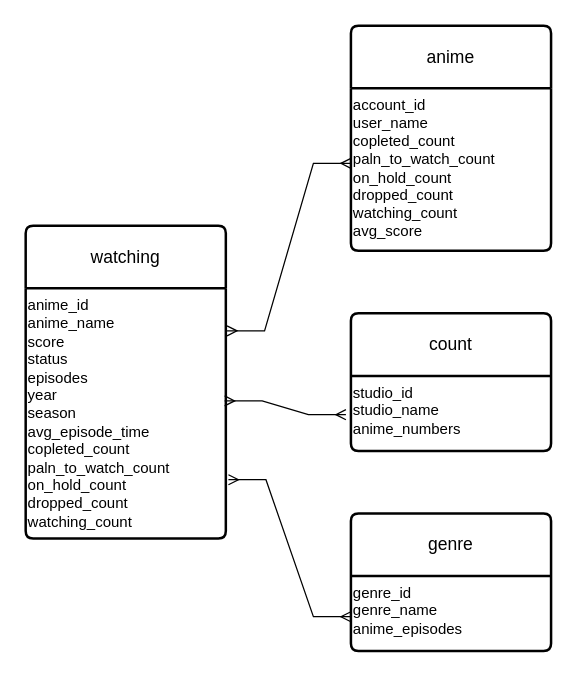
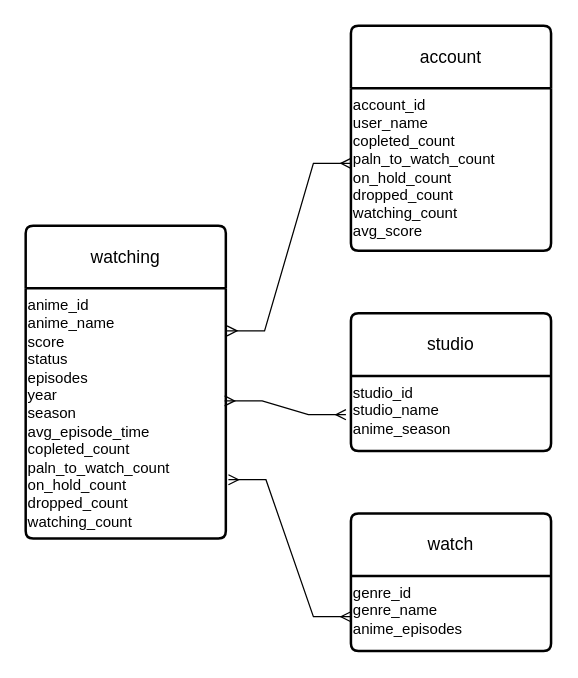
(451, 57) -> (451, 57)
(451, 344) -> (451, 344)
(406, 411) -> (402, 411)
(451, 544) -> (451, 544)
